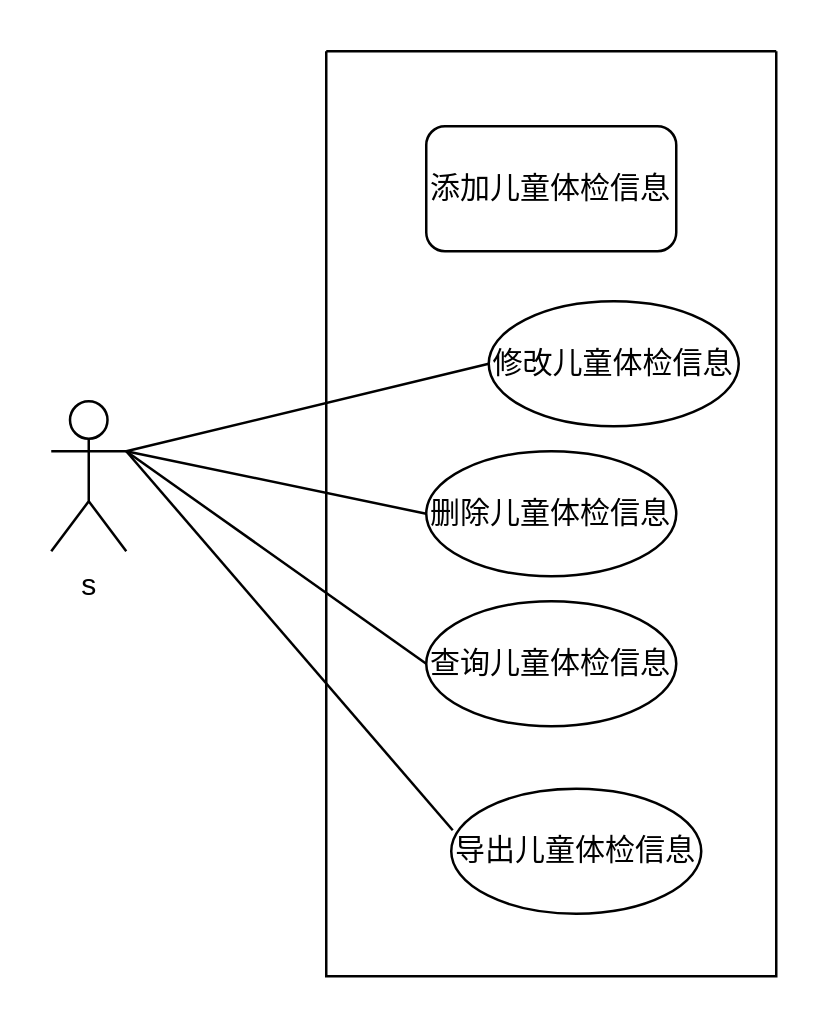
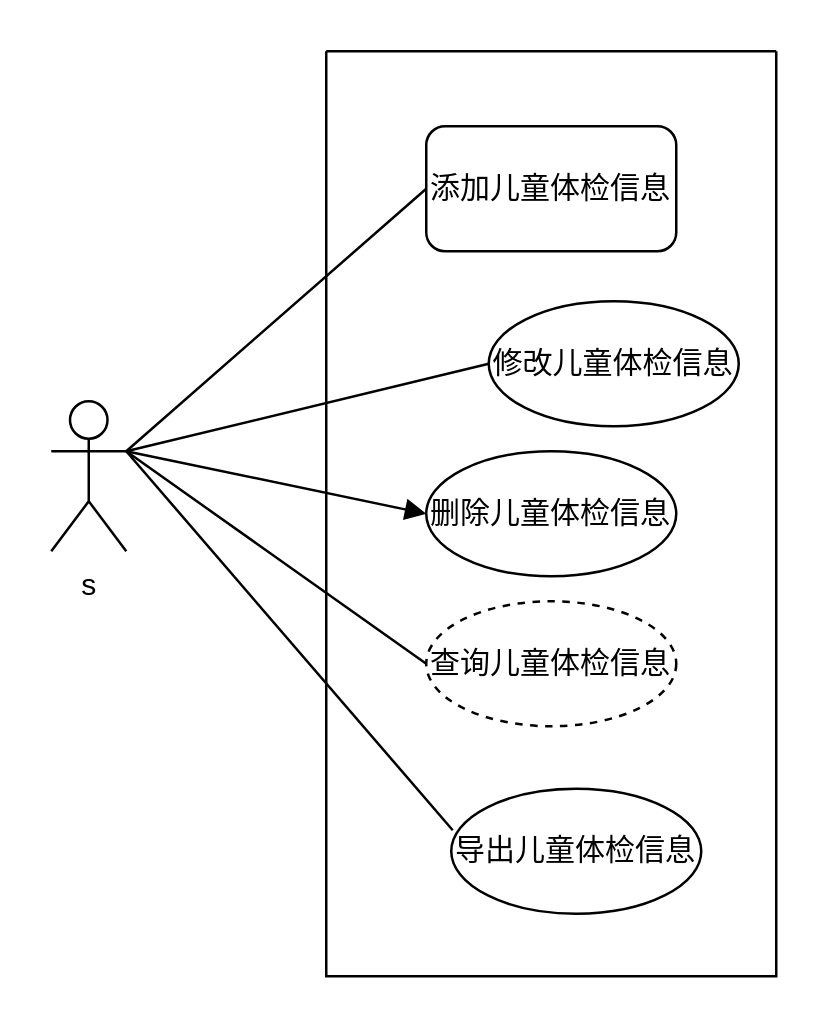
none -> (227, 363)
(414, 511) -> (404, 509)
(551, 664) -> (551, 664)
